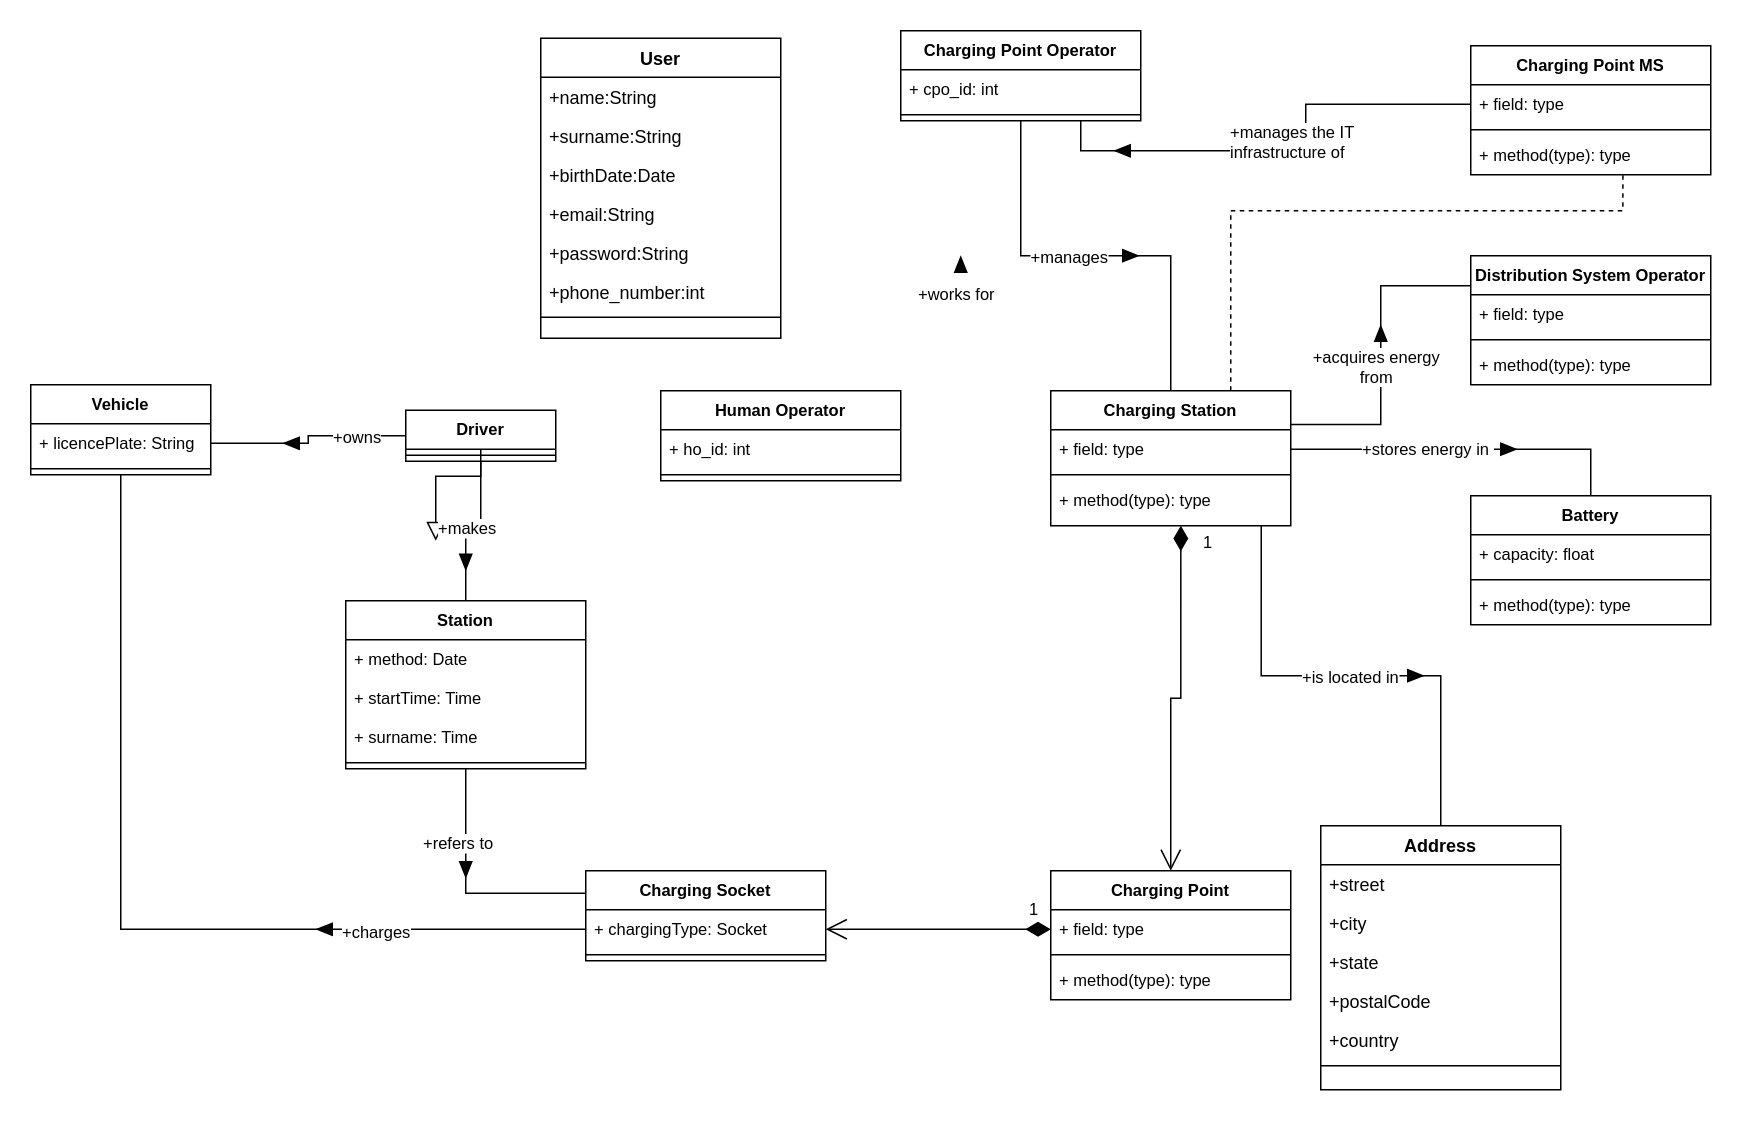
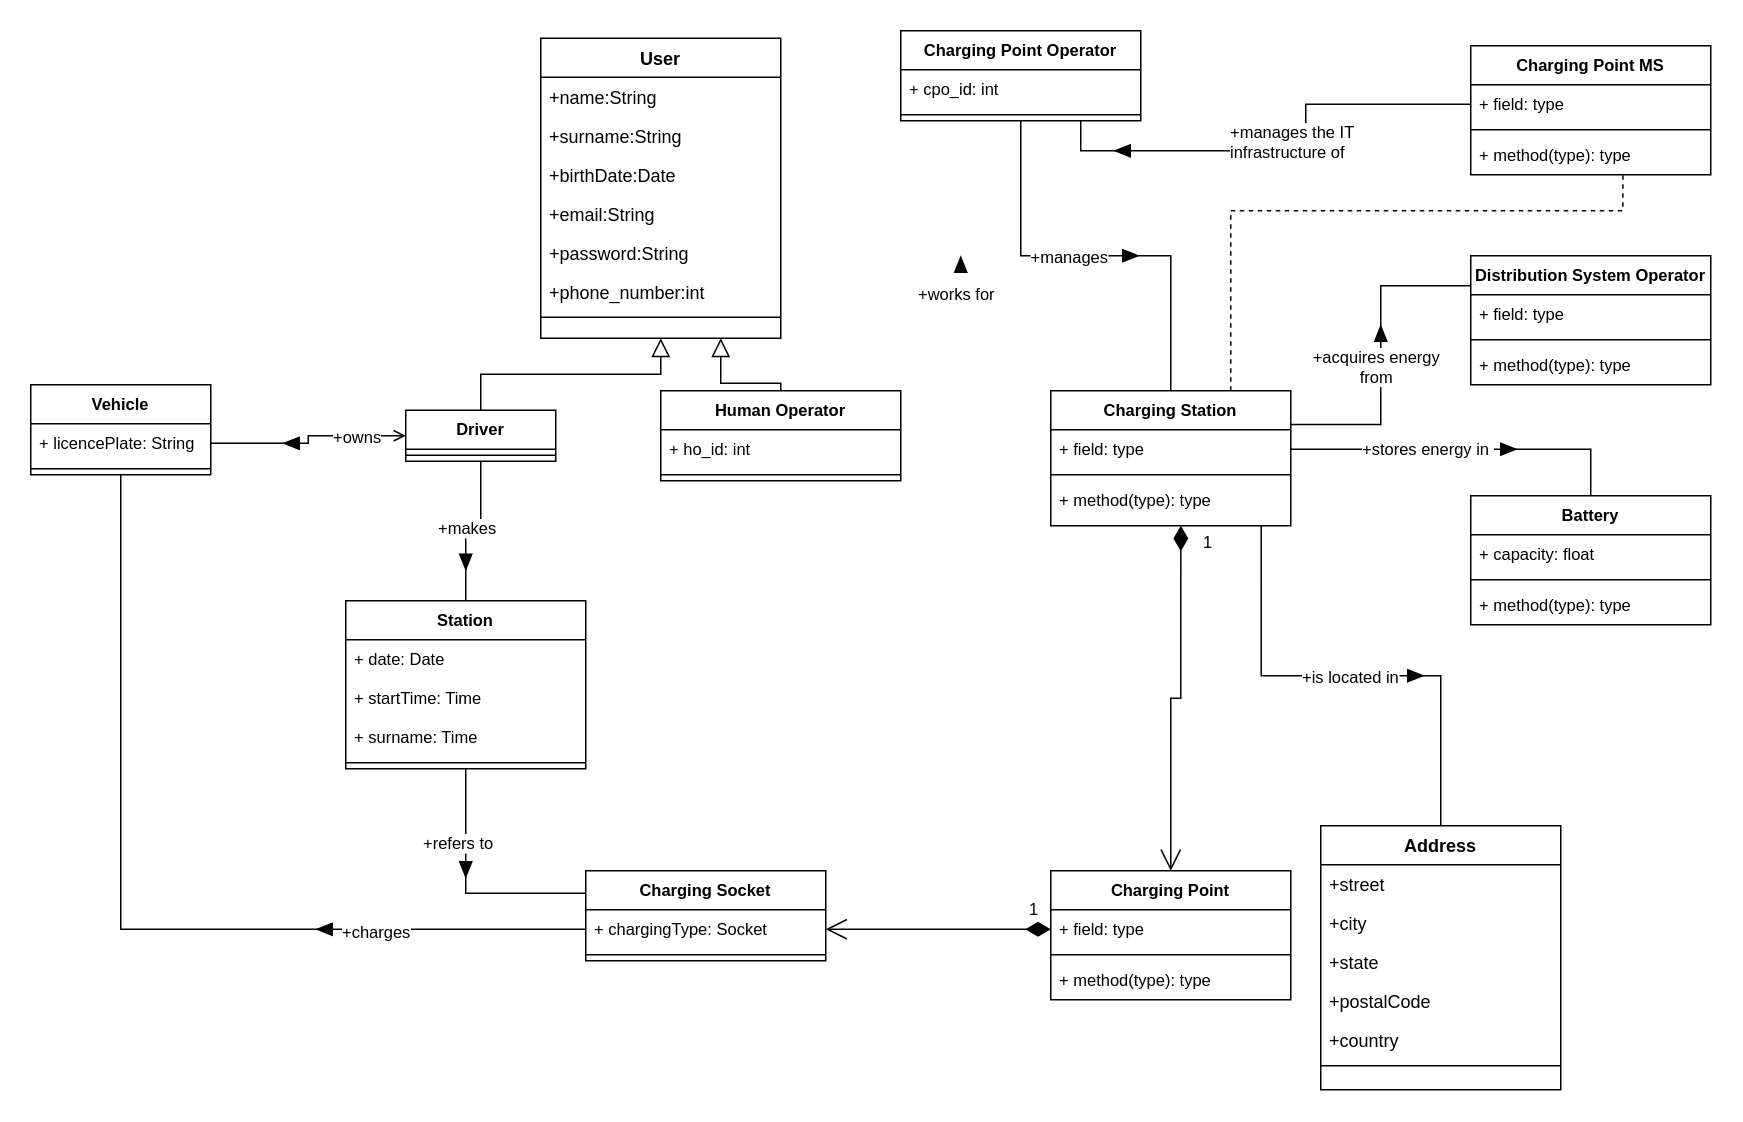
none -> (742, 383)
(399, 436) -> (398, 436)
(436, 478) -> (561, 374)
(412, 659) -> (403, 659)
